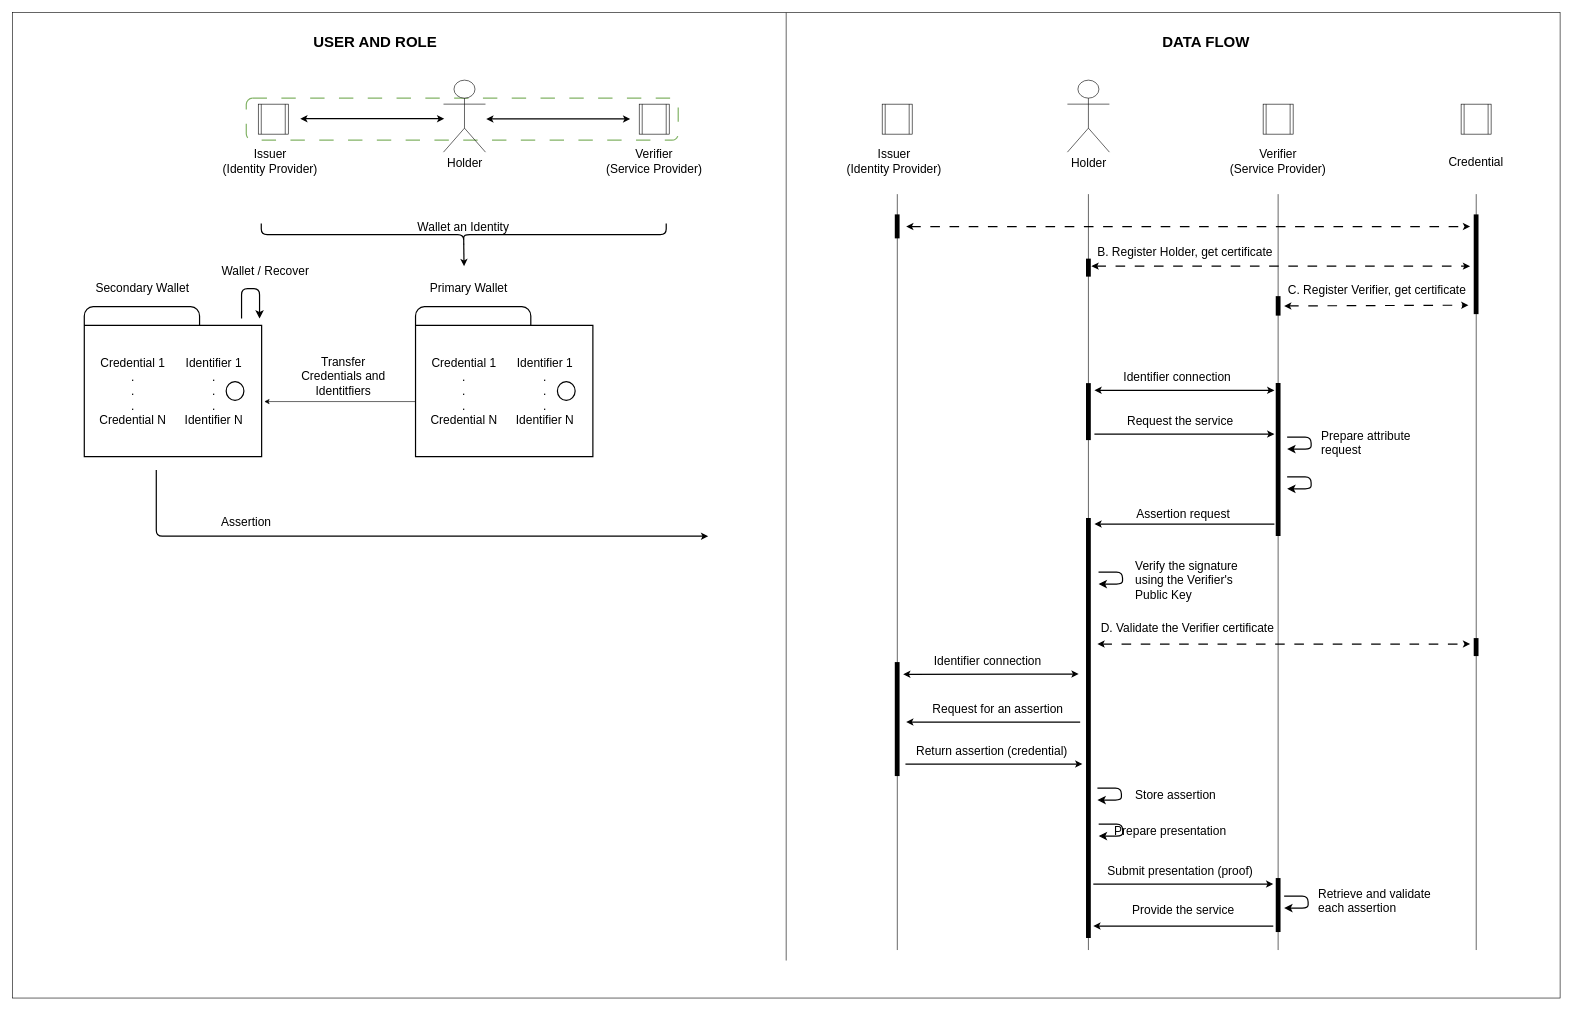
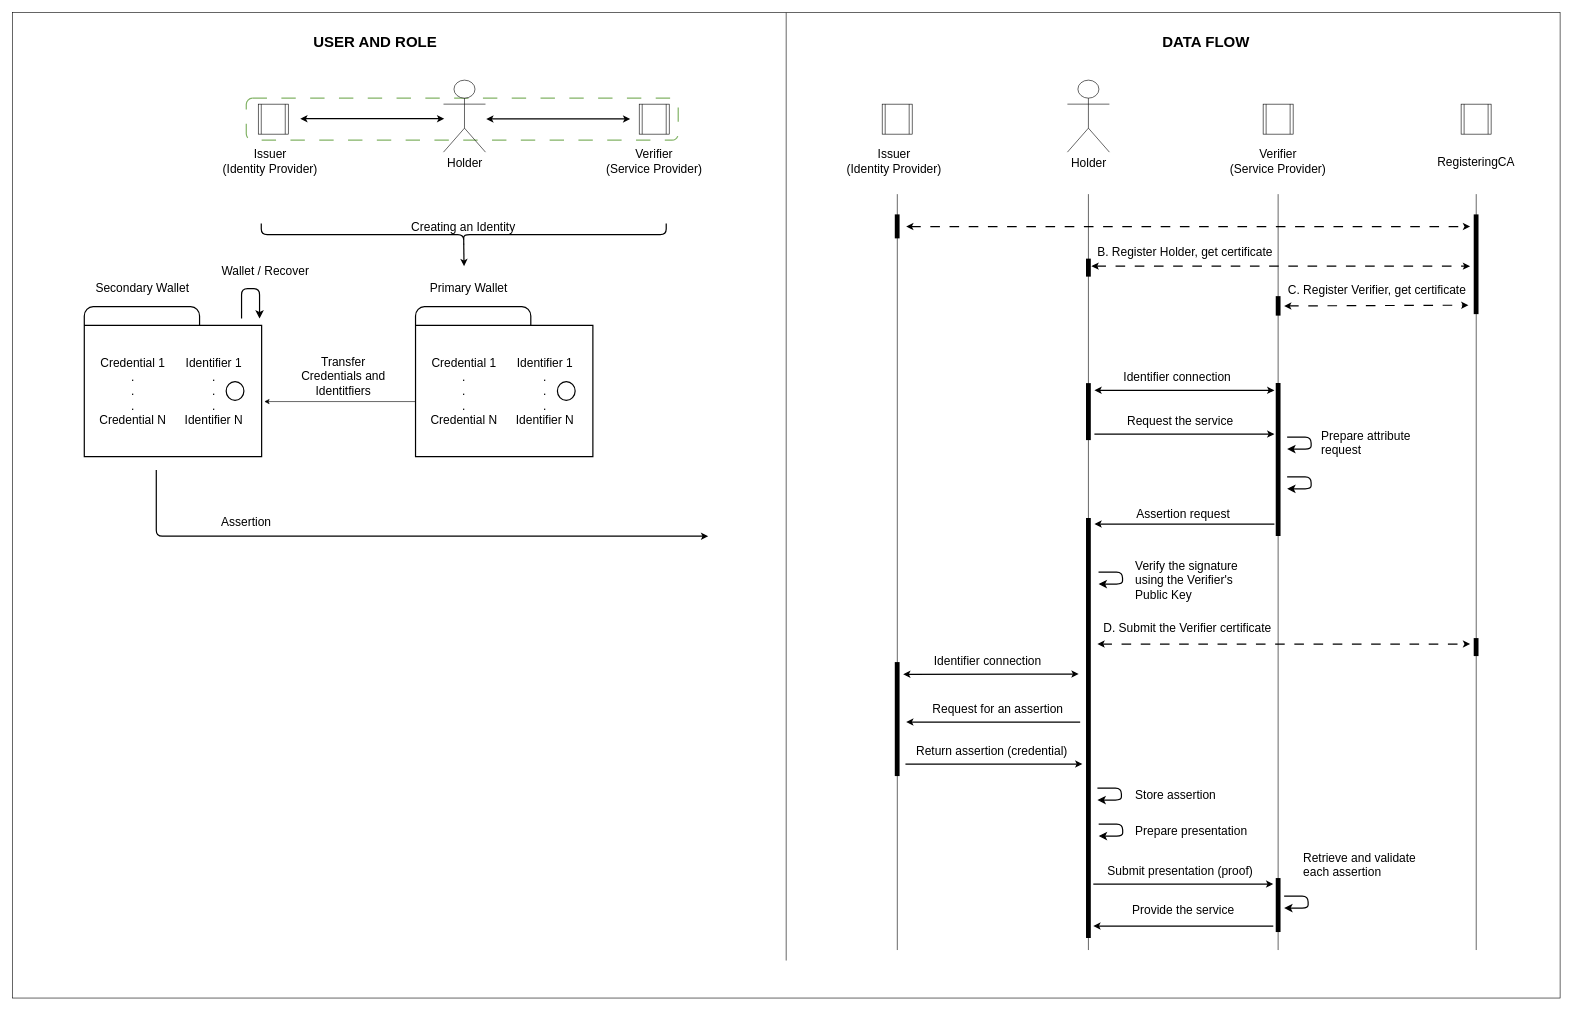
(1476, 161) -> (1476, 161)
(464, 227) -> (464, 227)
(1188, 628) -> (1188, 628)
(1173, 830) -> (1194, 830)
(1377, 900) -> (1362, 864)
